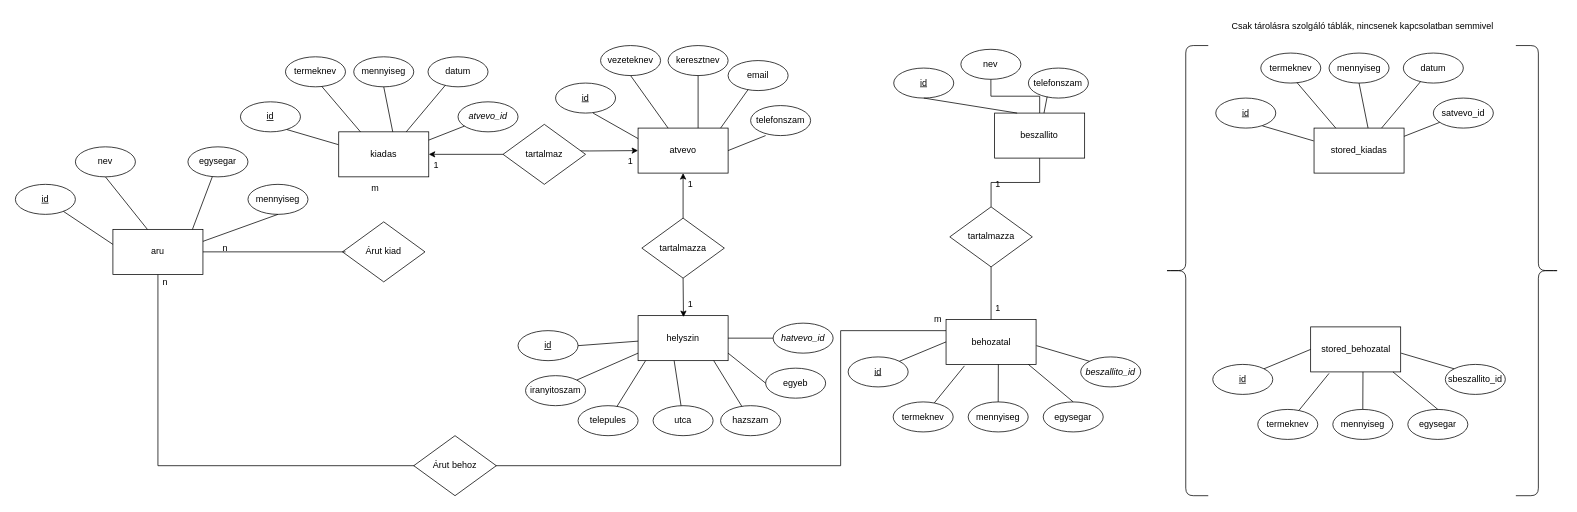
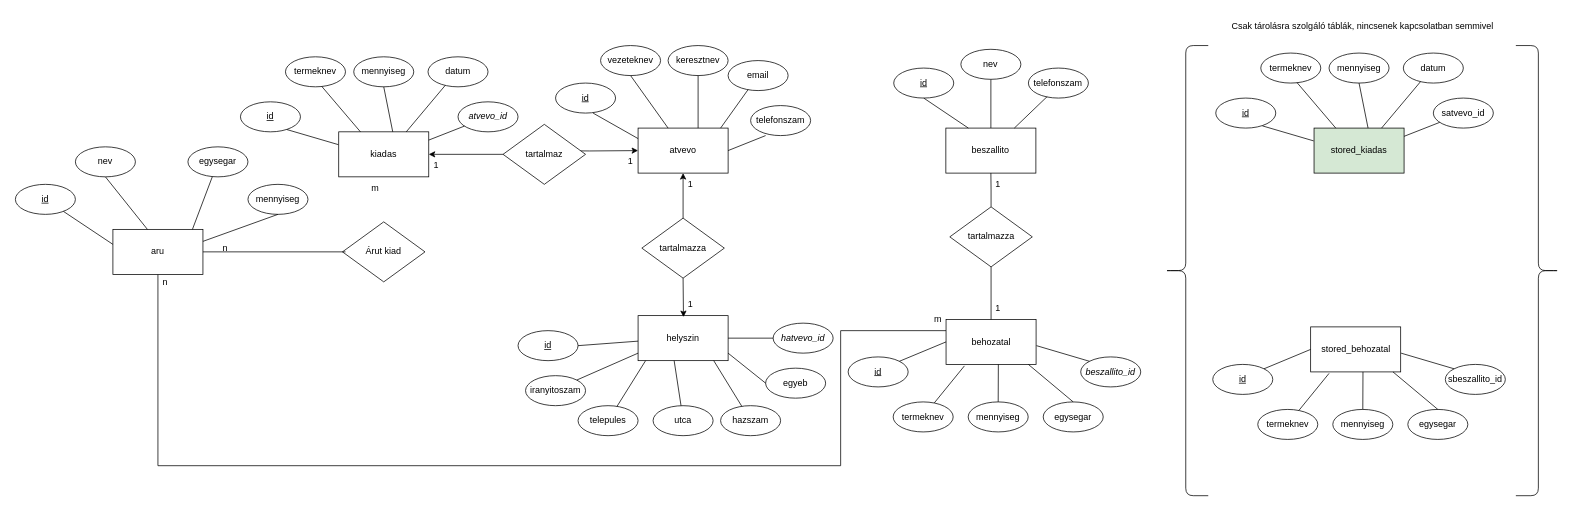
(1039, 135) -> (991, 150)
(1359, 150) -> (1359, 150)
(455, 465) -> none
